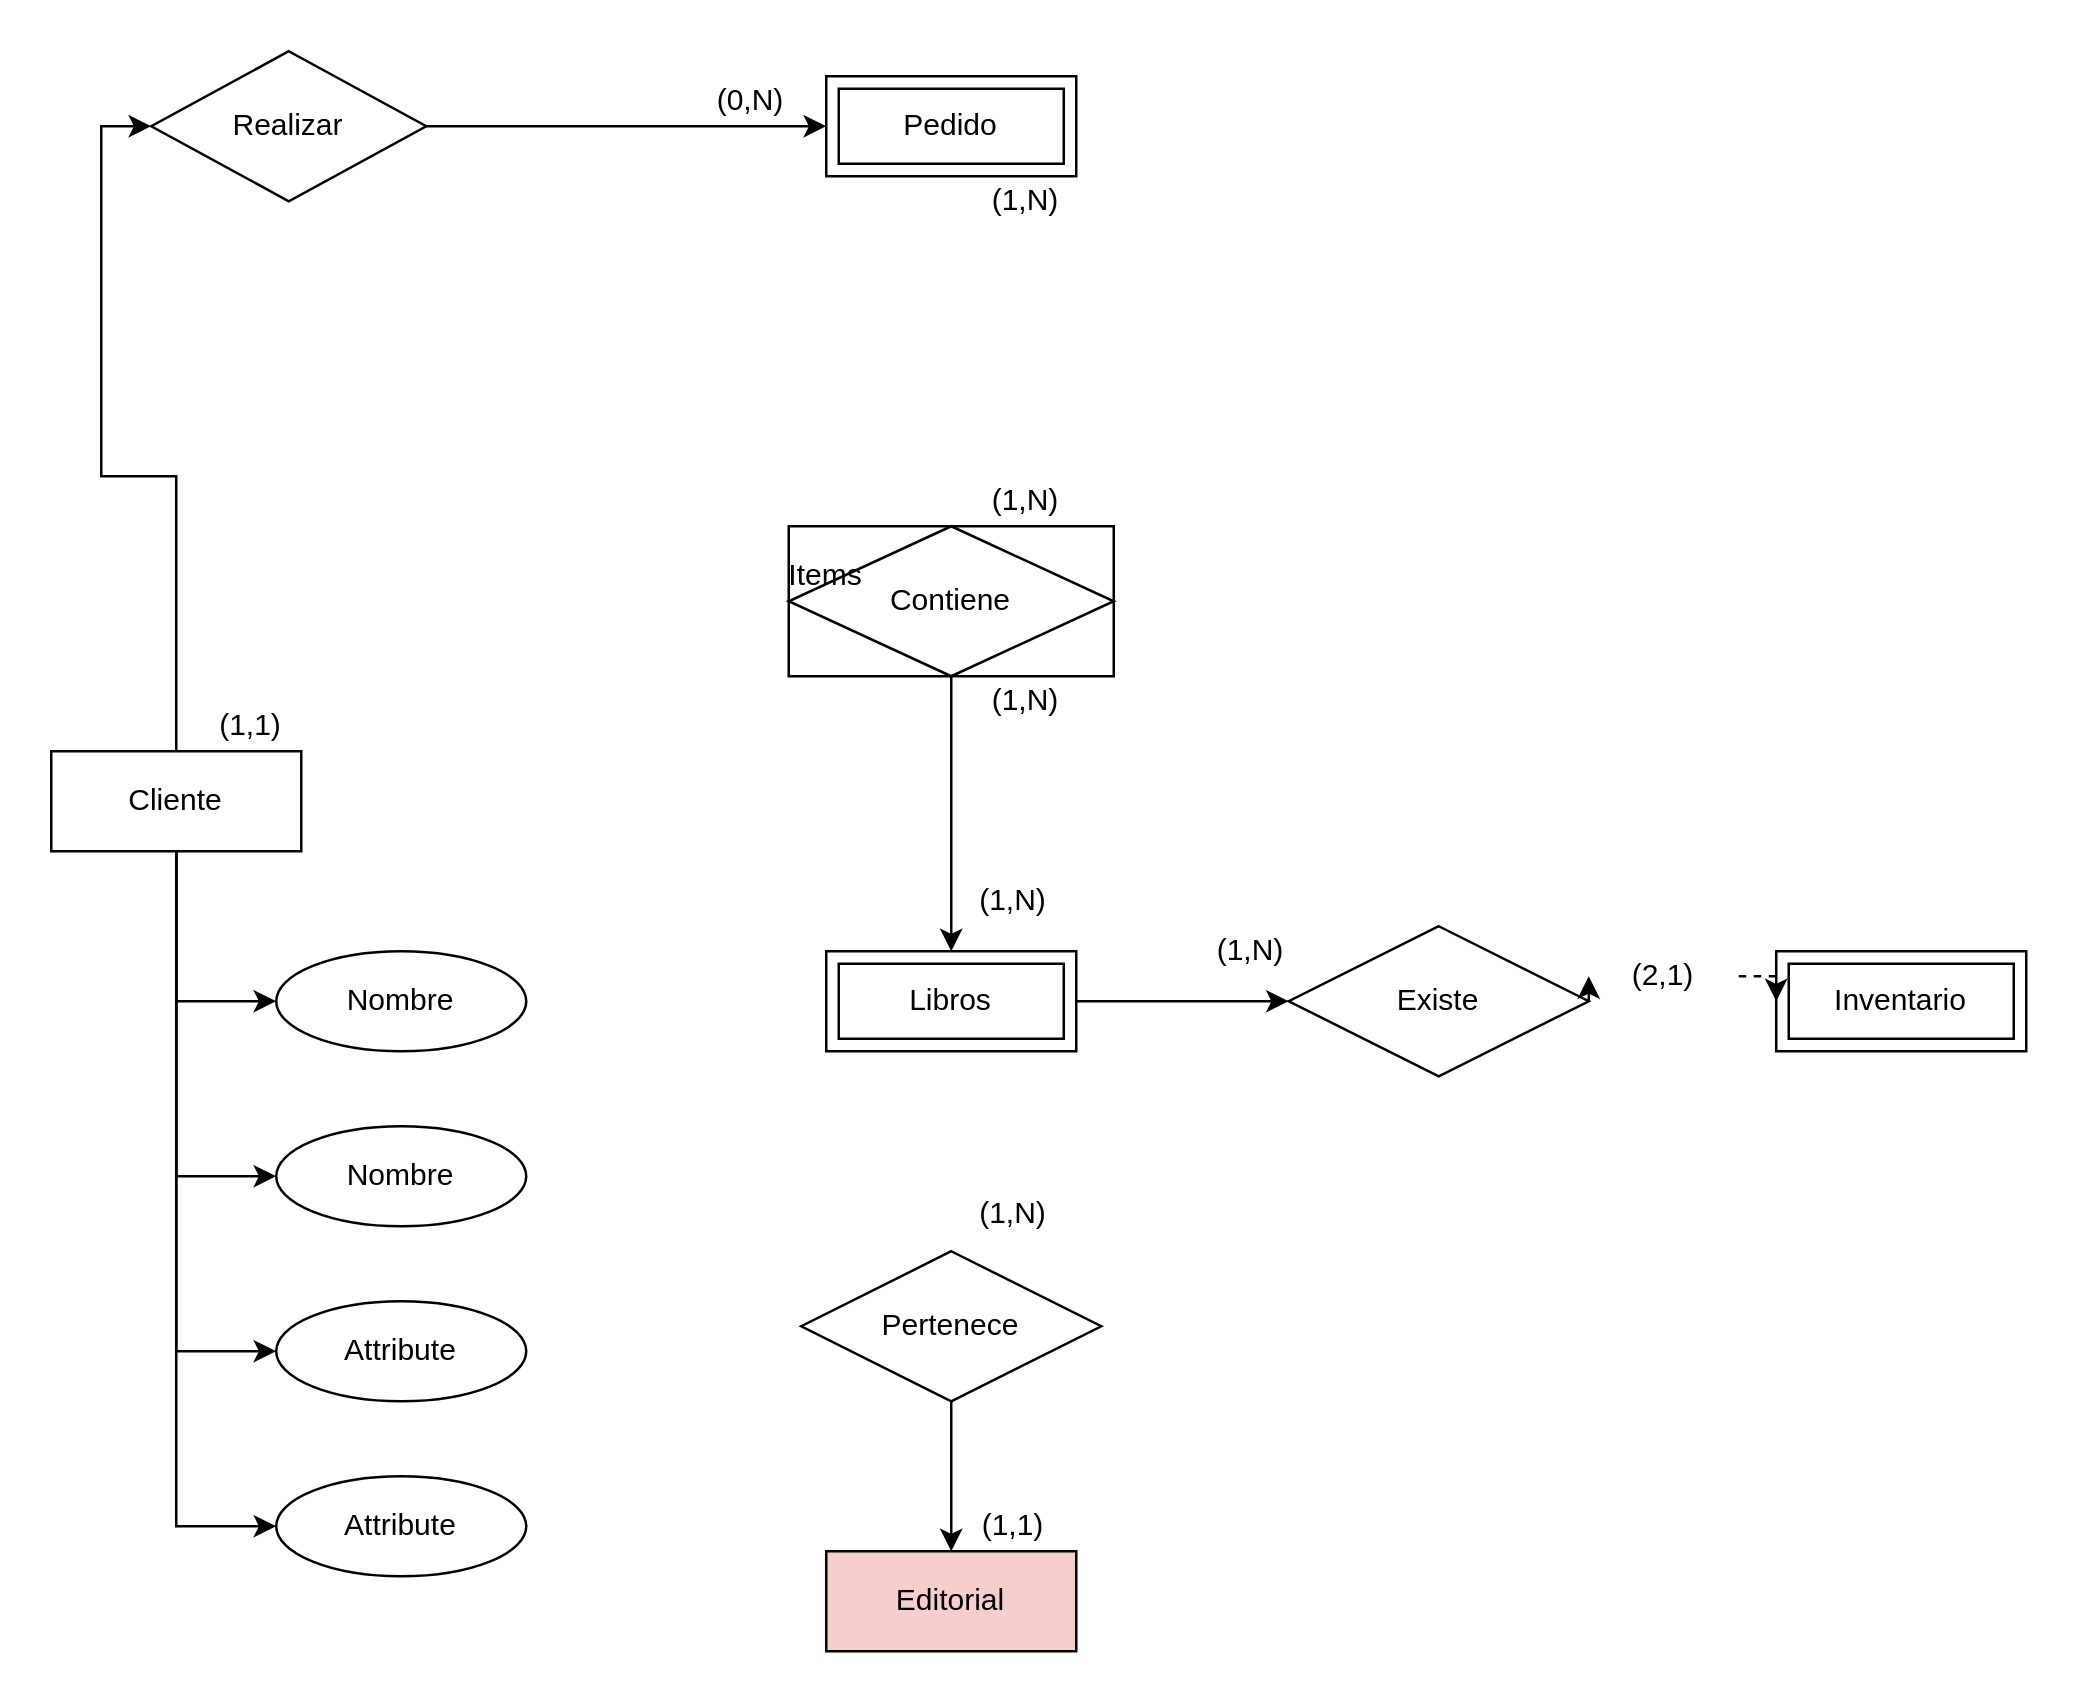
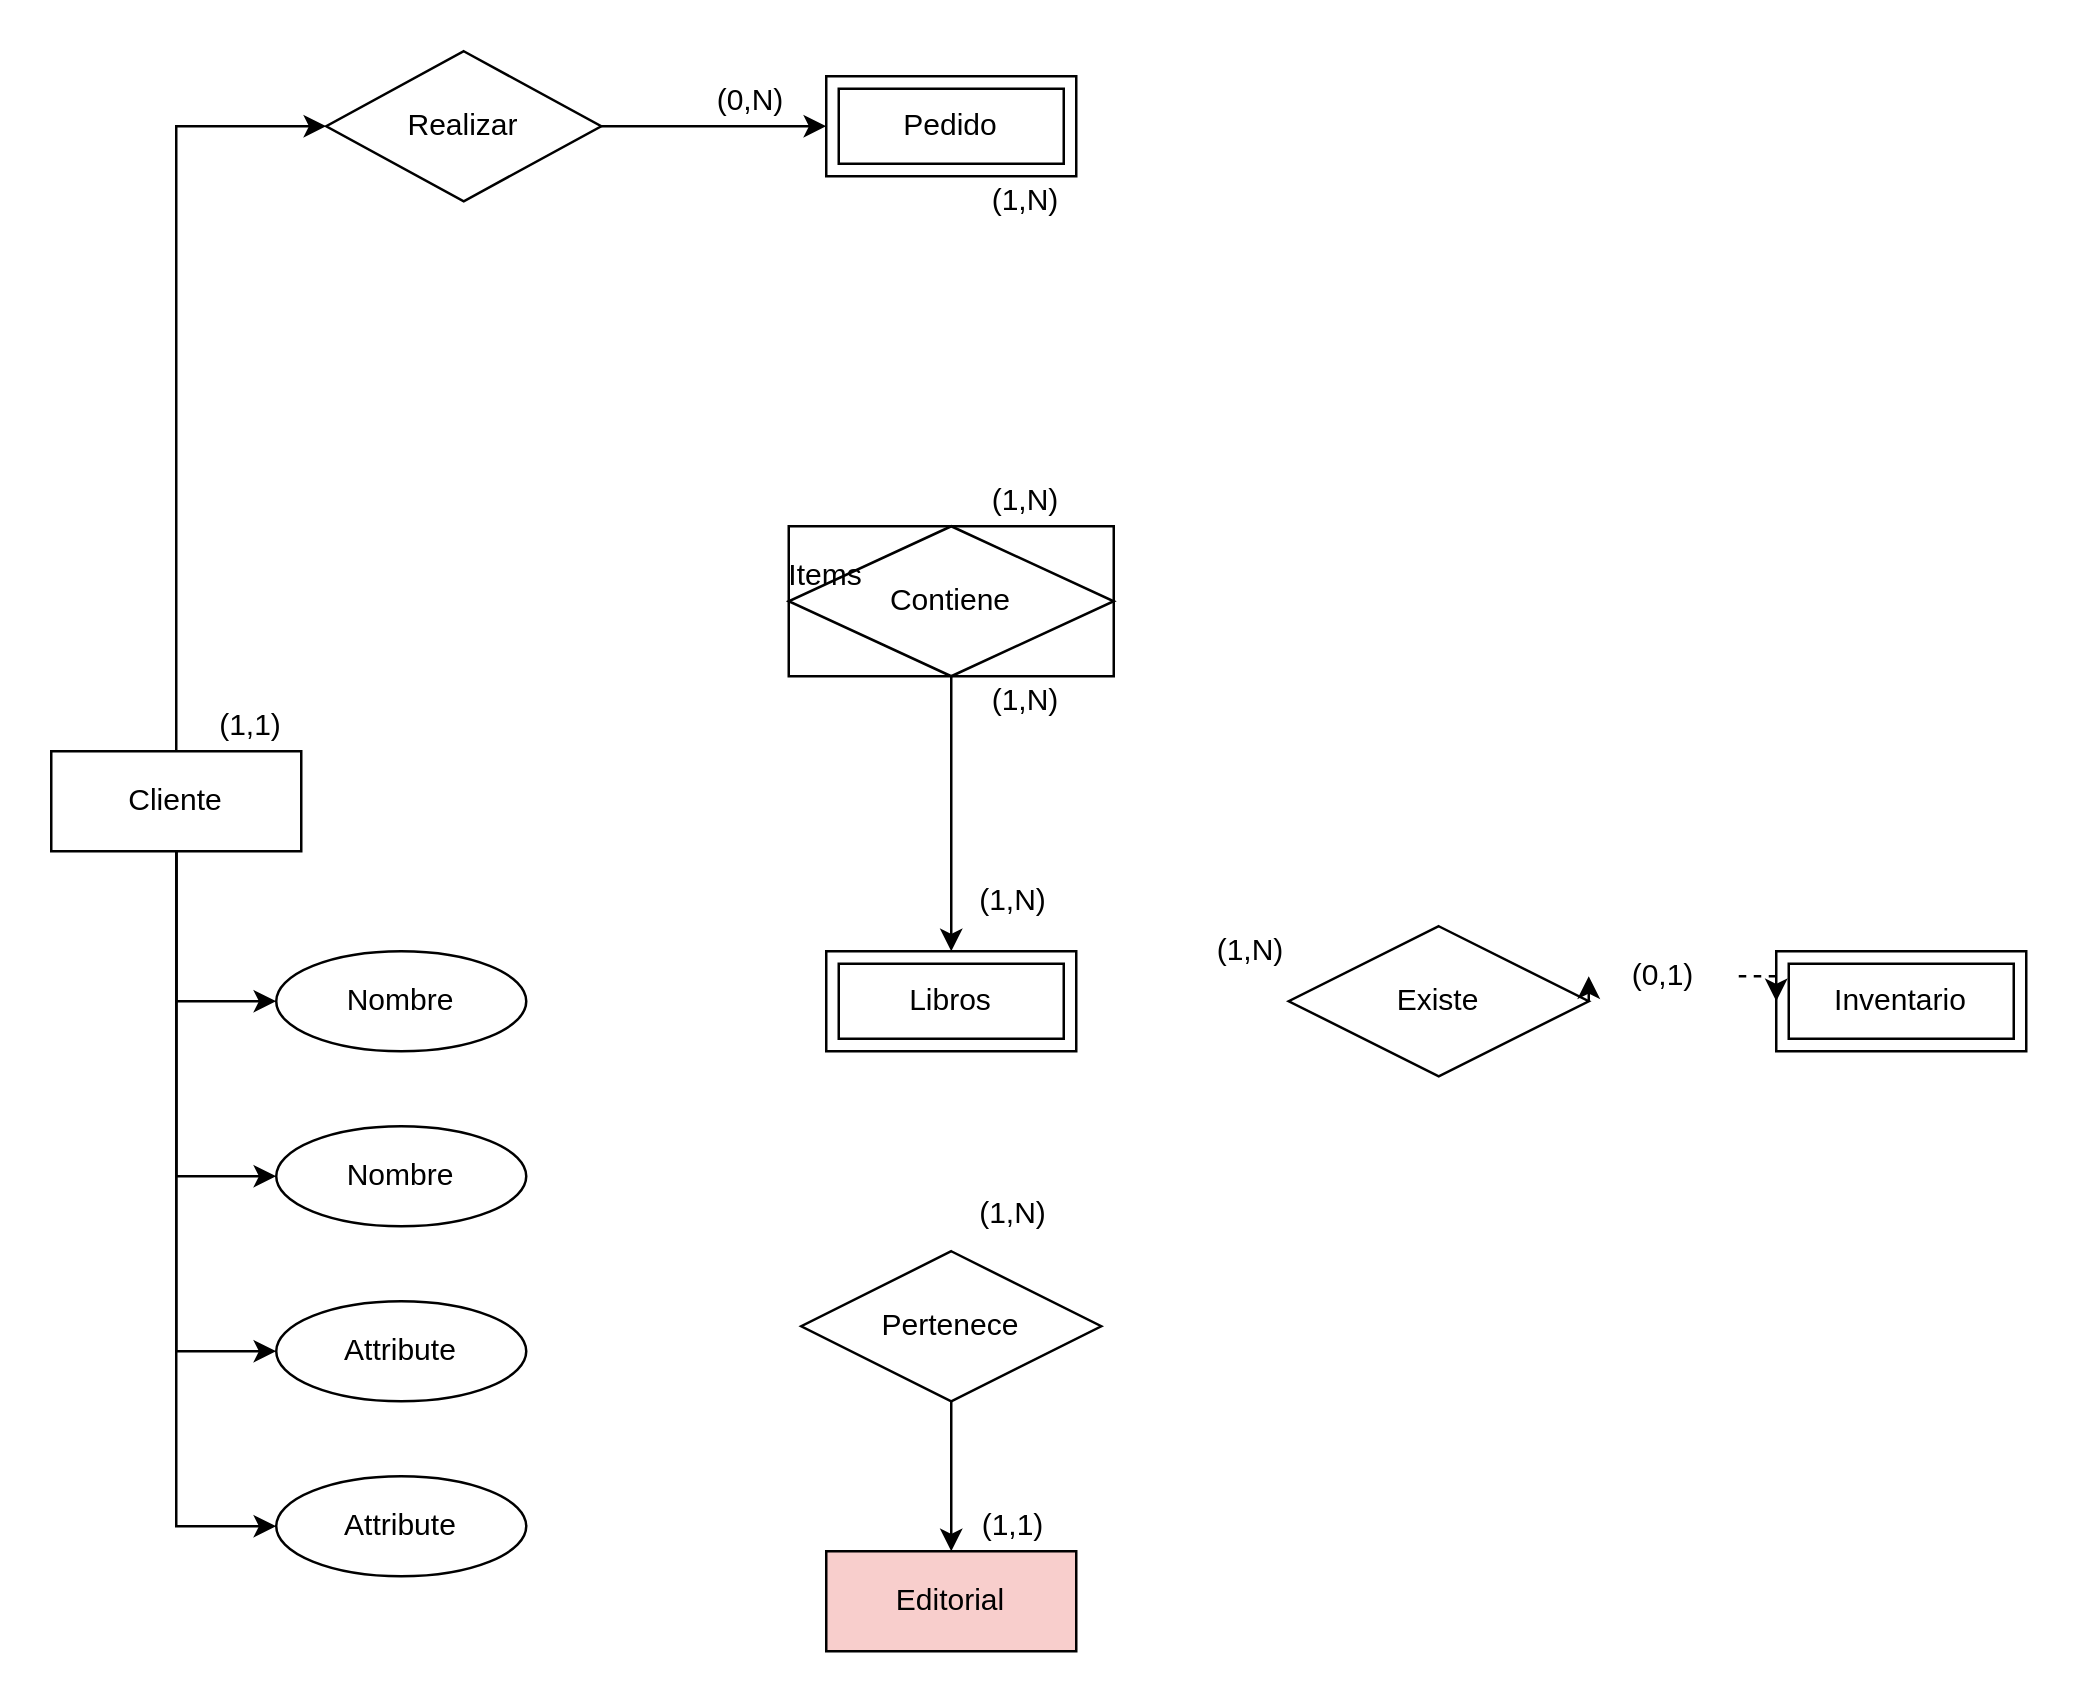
(289, 126) -> (464, 126)
(1664, 976) -> (1664, 976)
(1175, 1001) -> none
